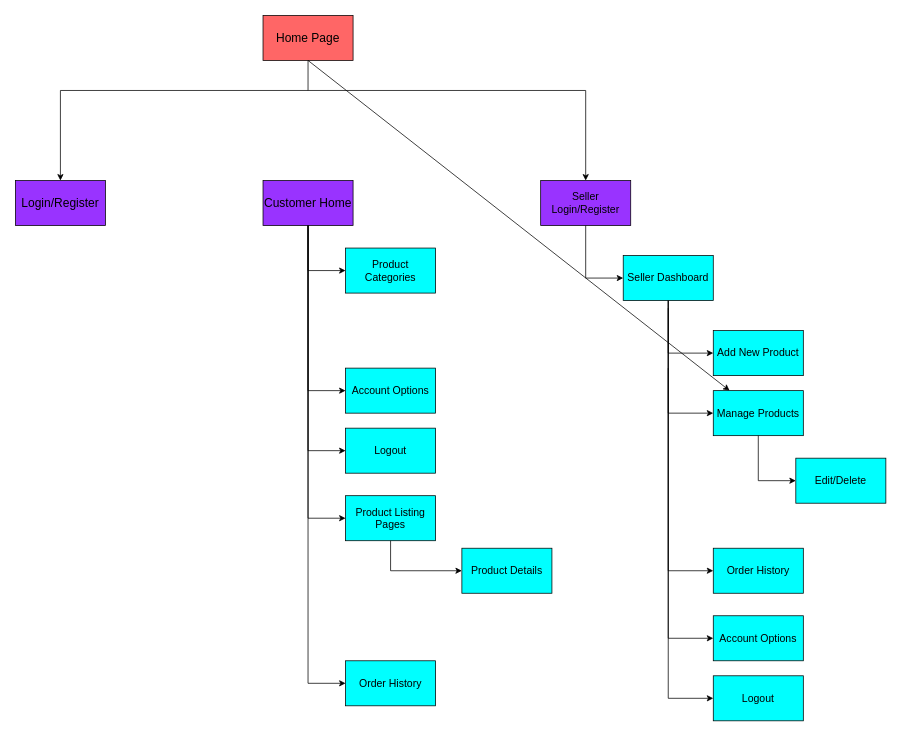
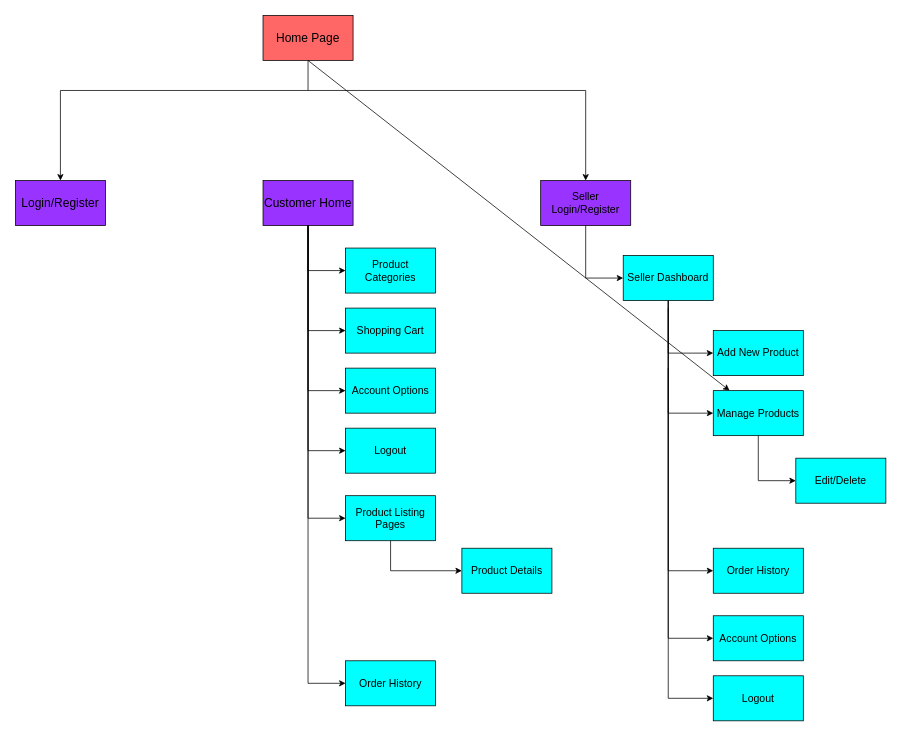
none -> (324, 330)
none -> (390, 330)
